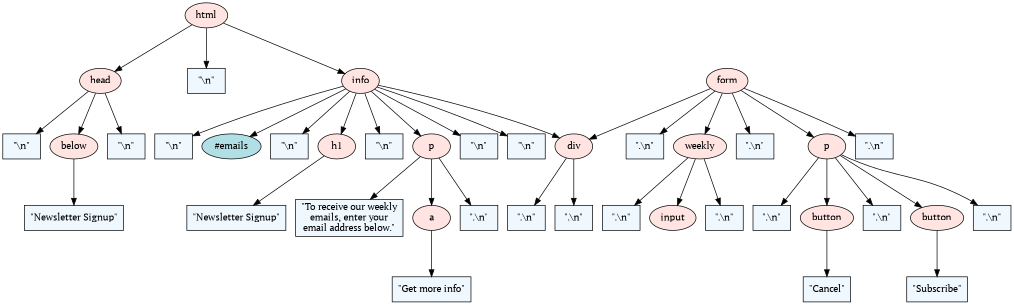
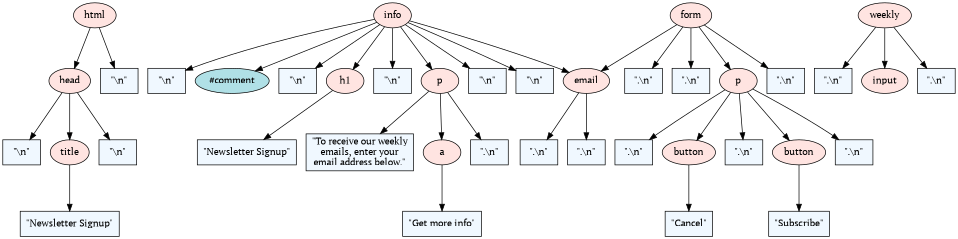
(281, 47) -> none
(715, 110) -> none
(74, 146) -> (70, 152)
(231, 146) -> (232, 81)
(574, 146) -> (586, 81)
